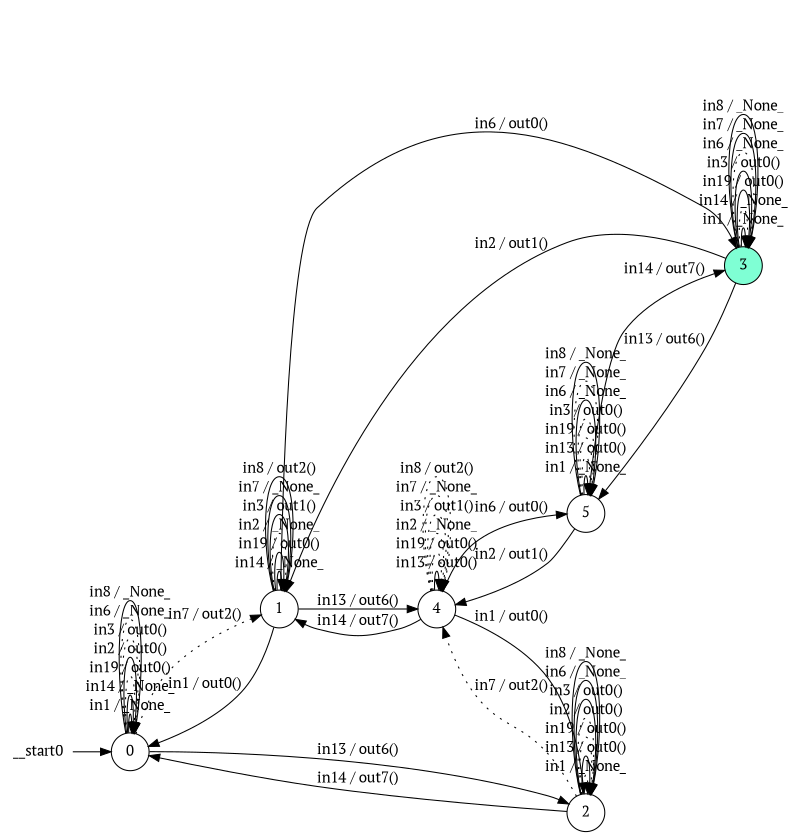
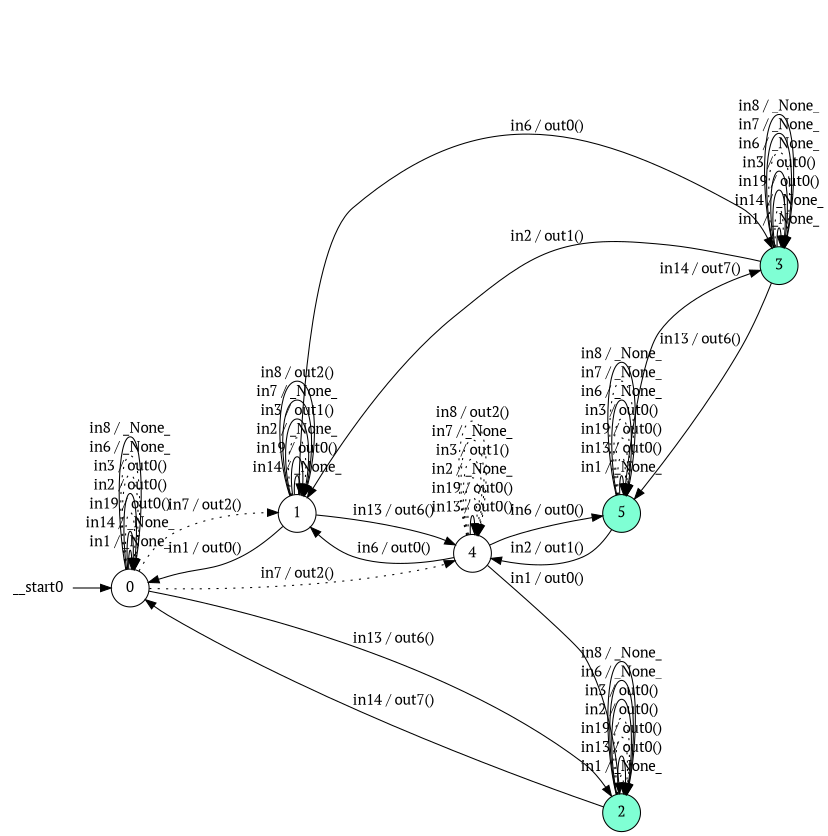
(586, 513) -> (622, 513)
(358, 621) -> (394, 549)
(505, 722) -> (298, 585)
(586, 813) -> (622, 813)
